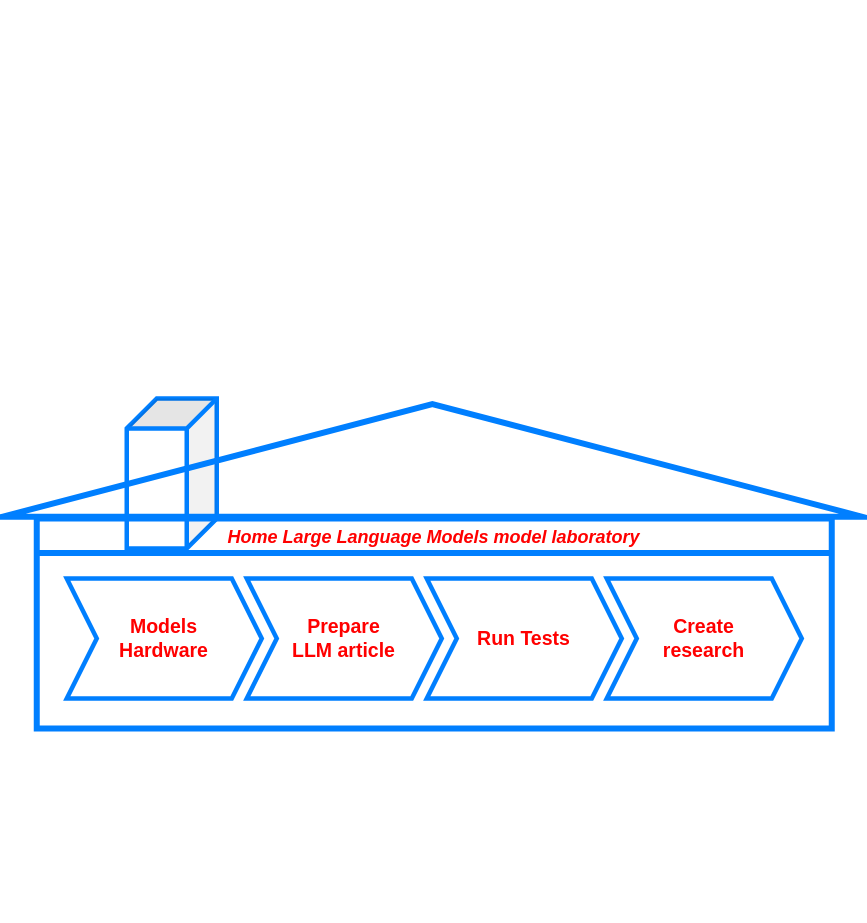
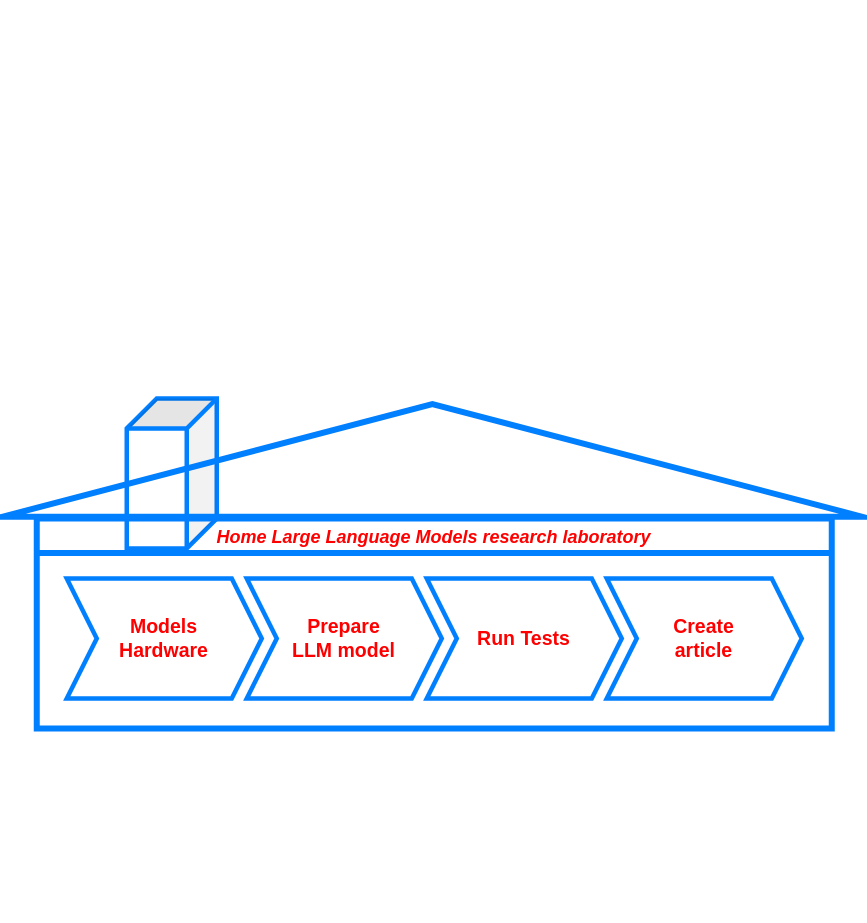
(434, 536) -> (434, 536)
(344, 638) -> (344, 638)
(704, 638) -> (704, 638)
